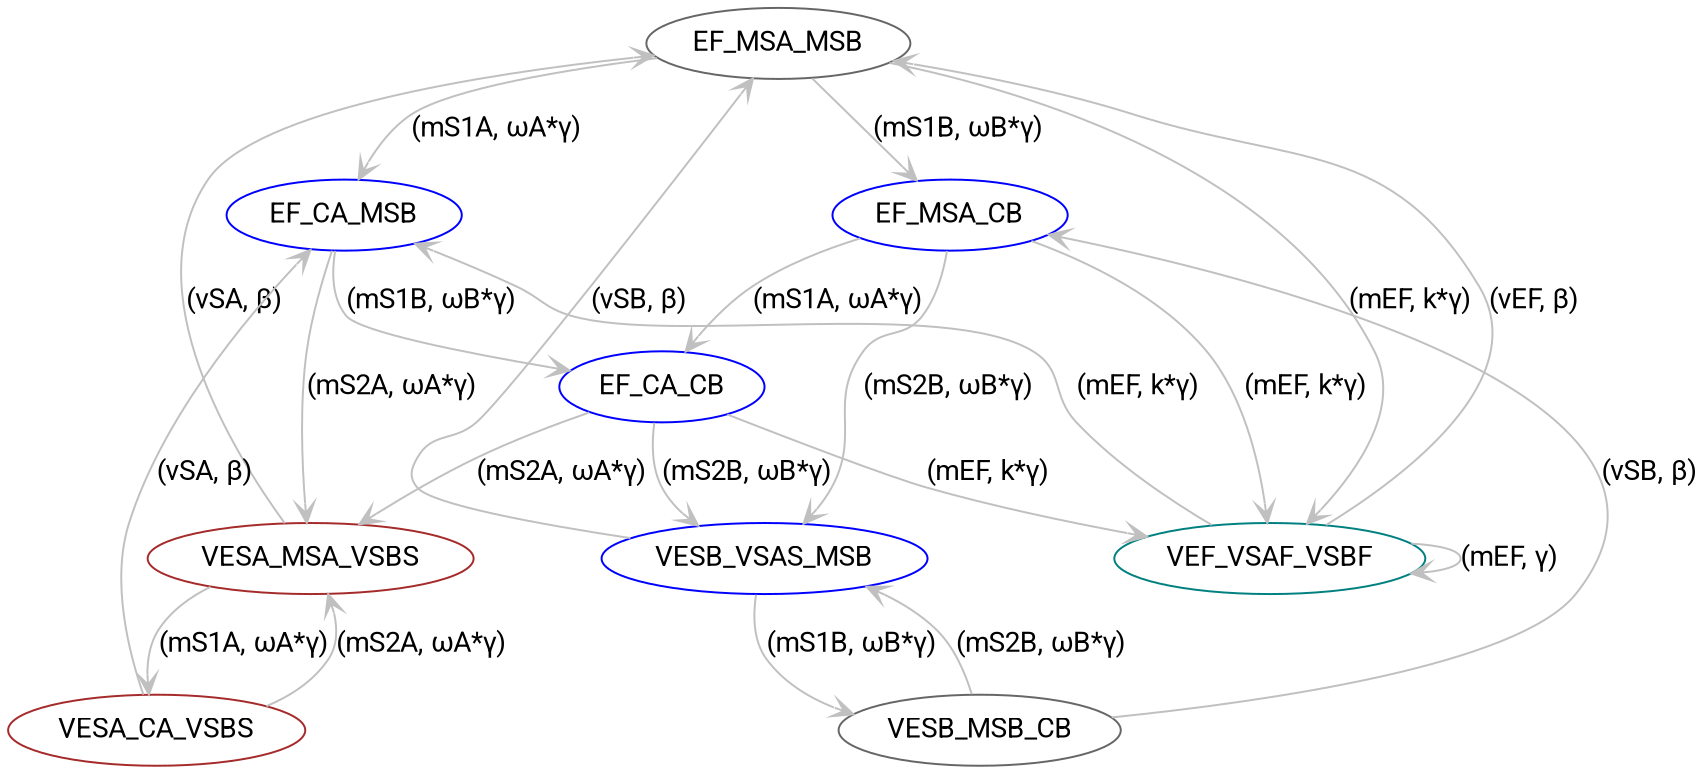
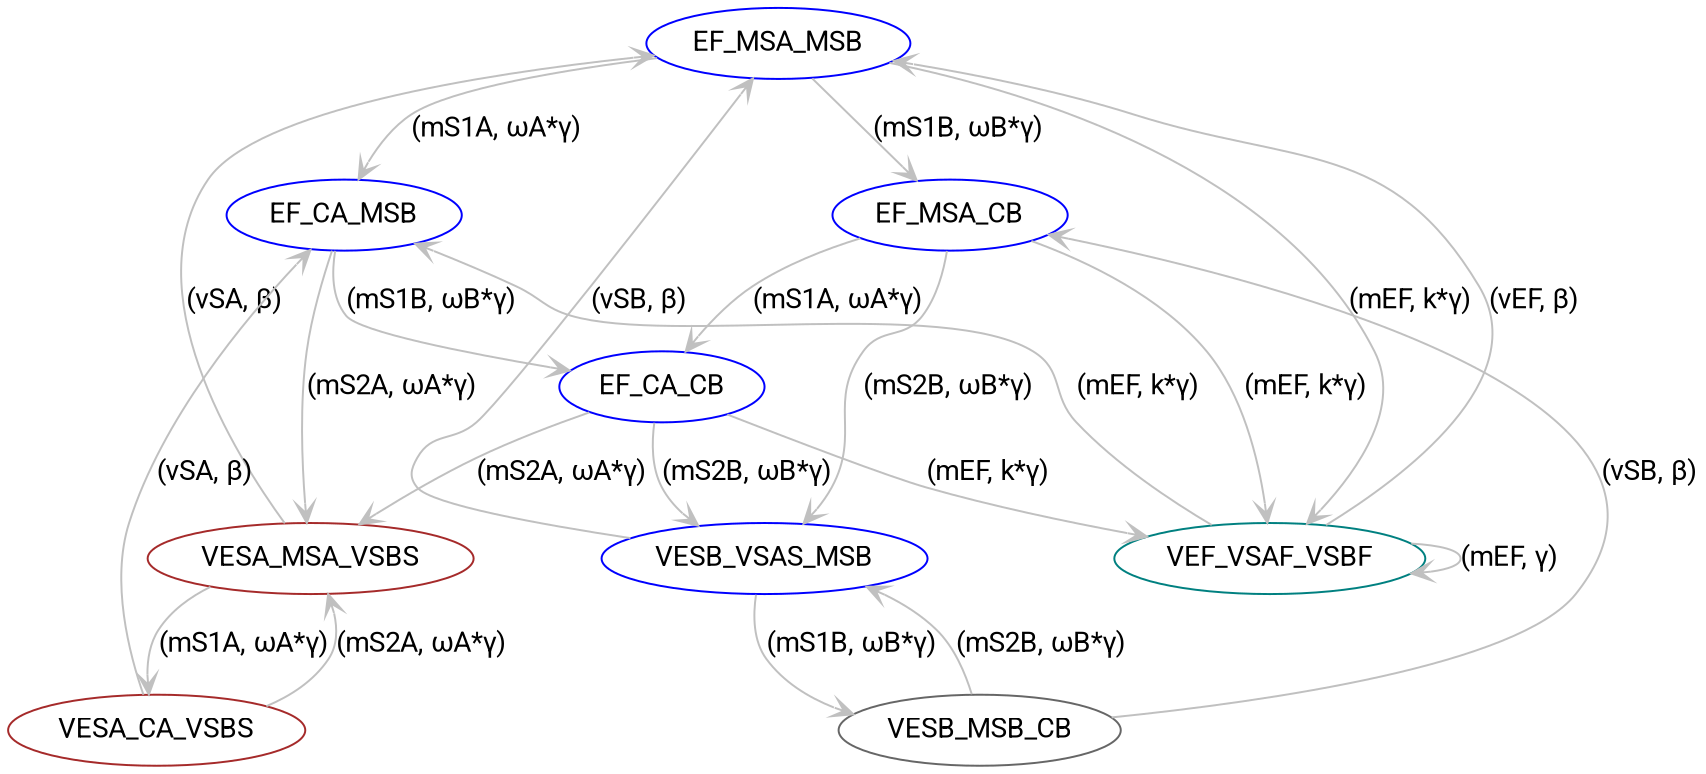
(778, 43) -> (778, 43)
